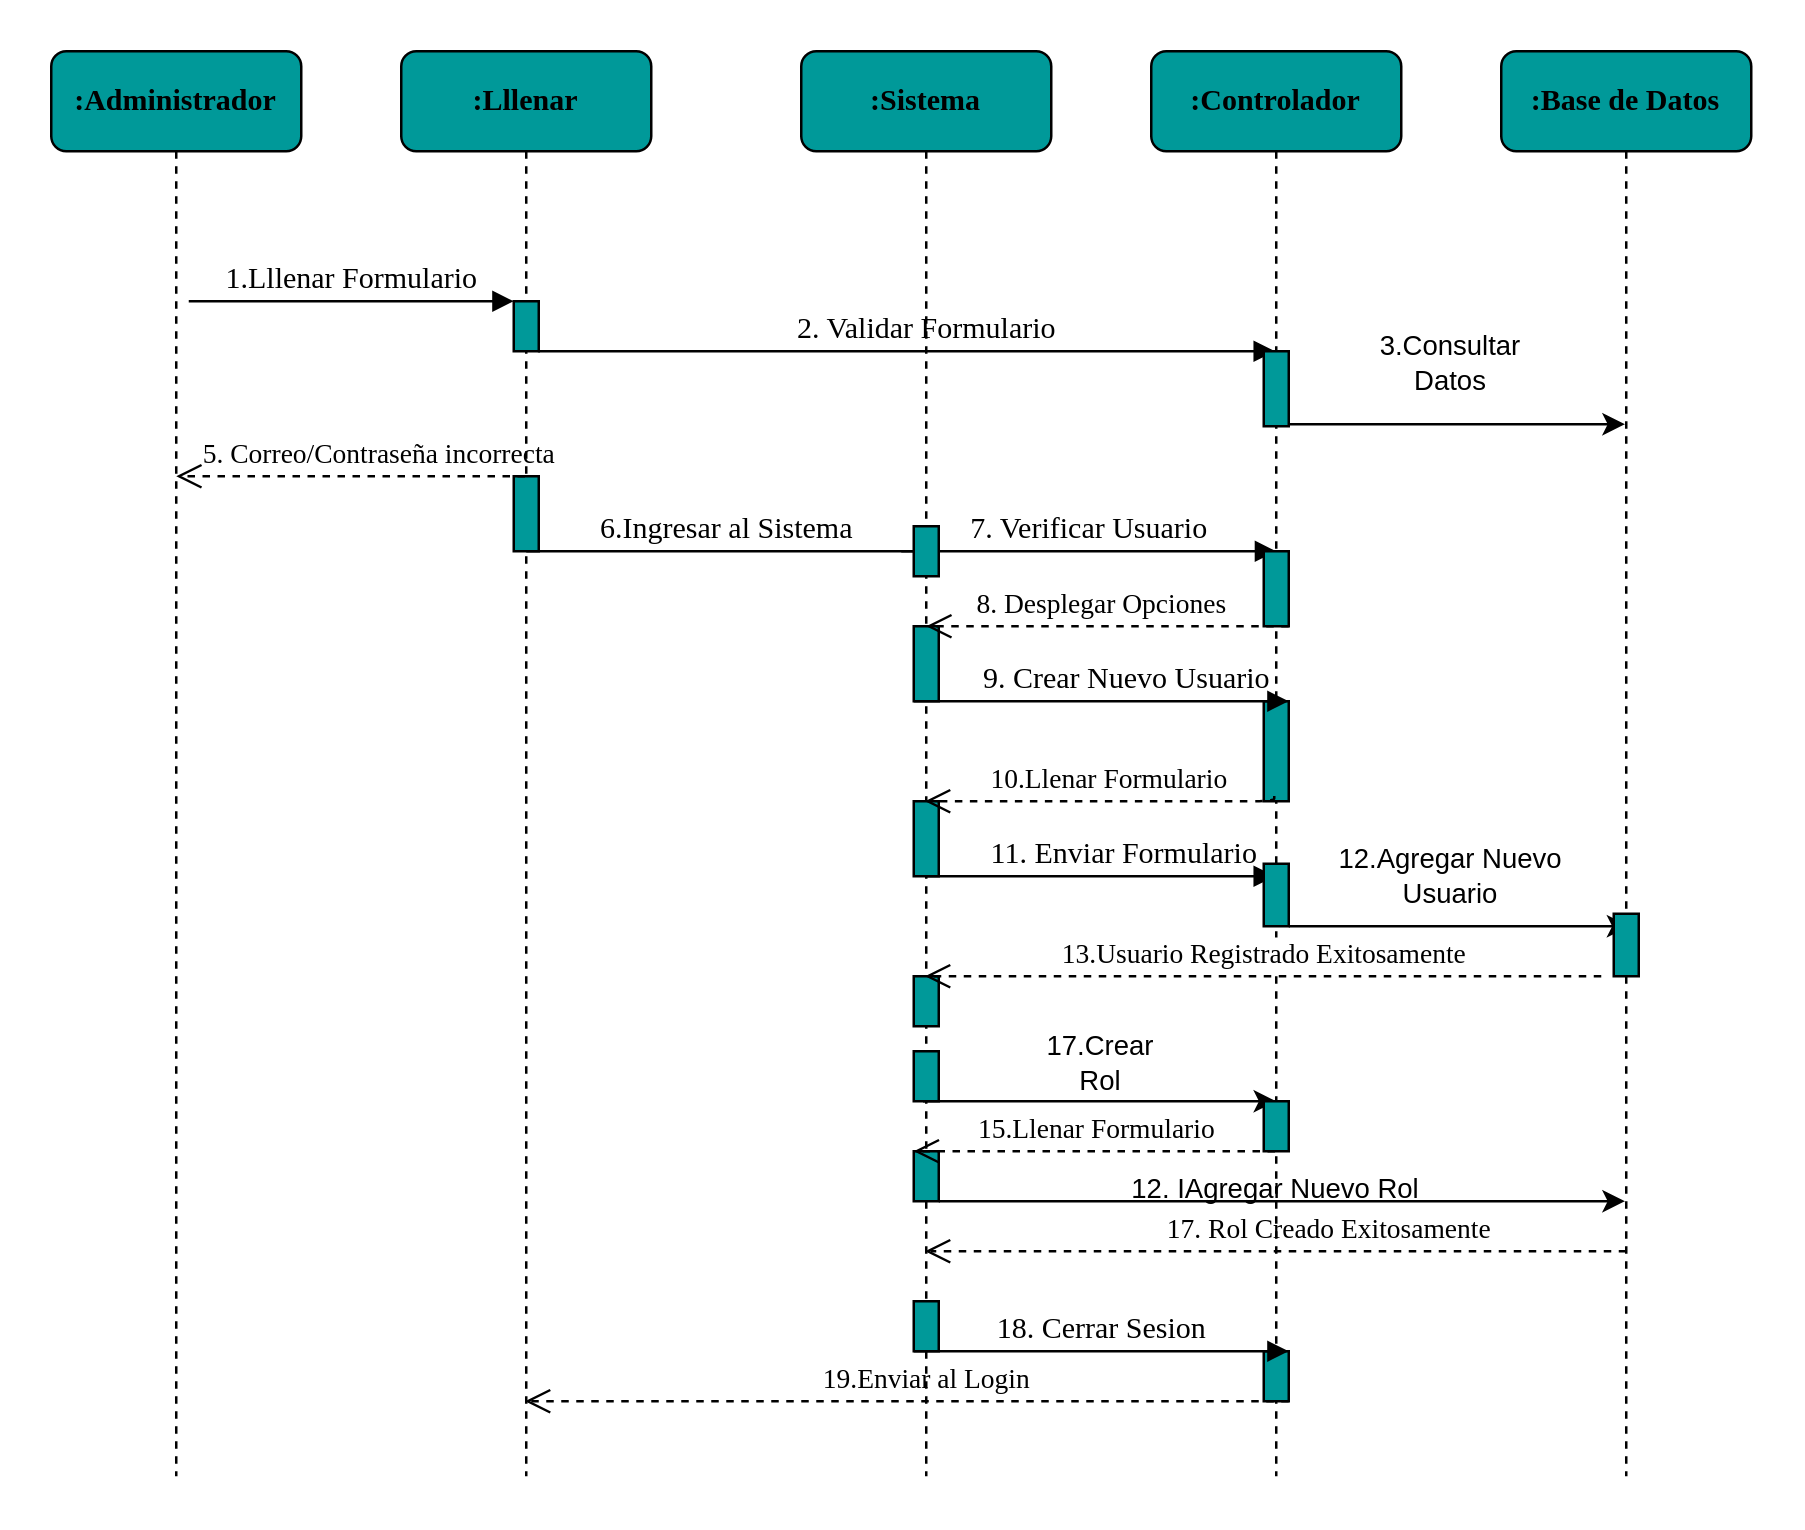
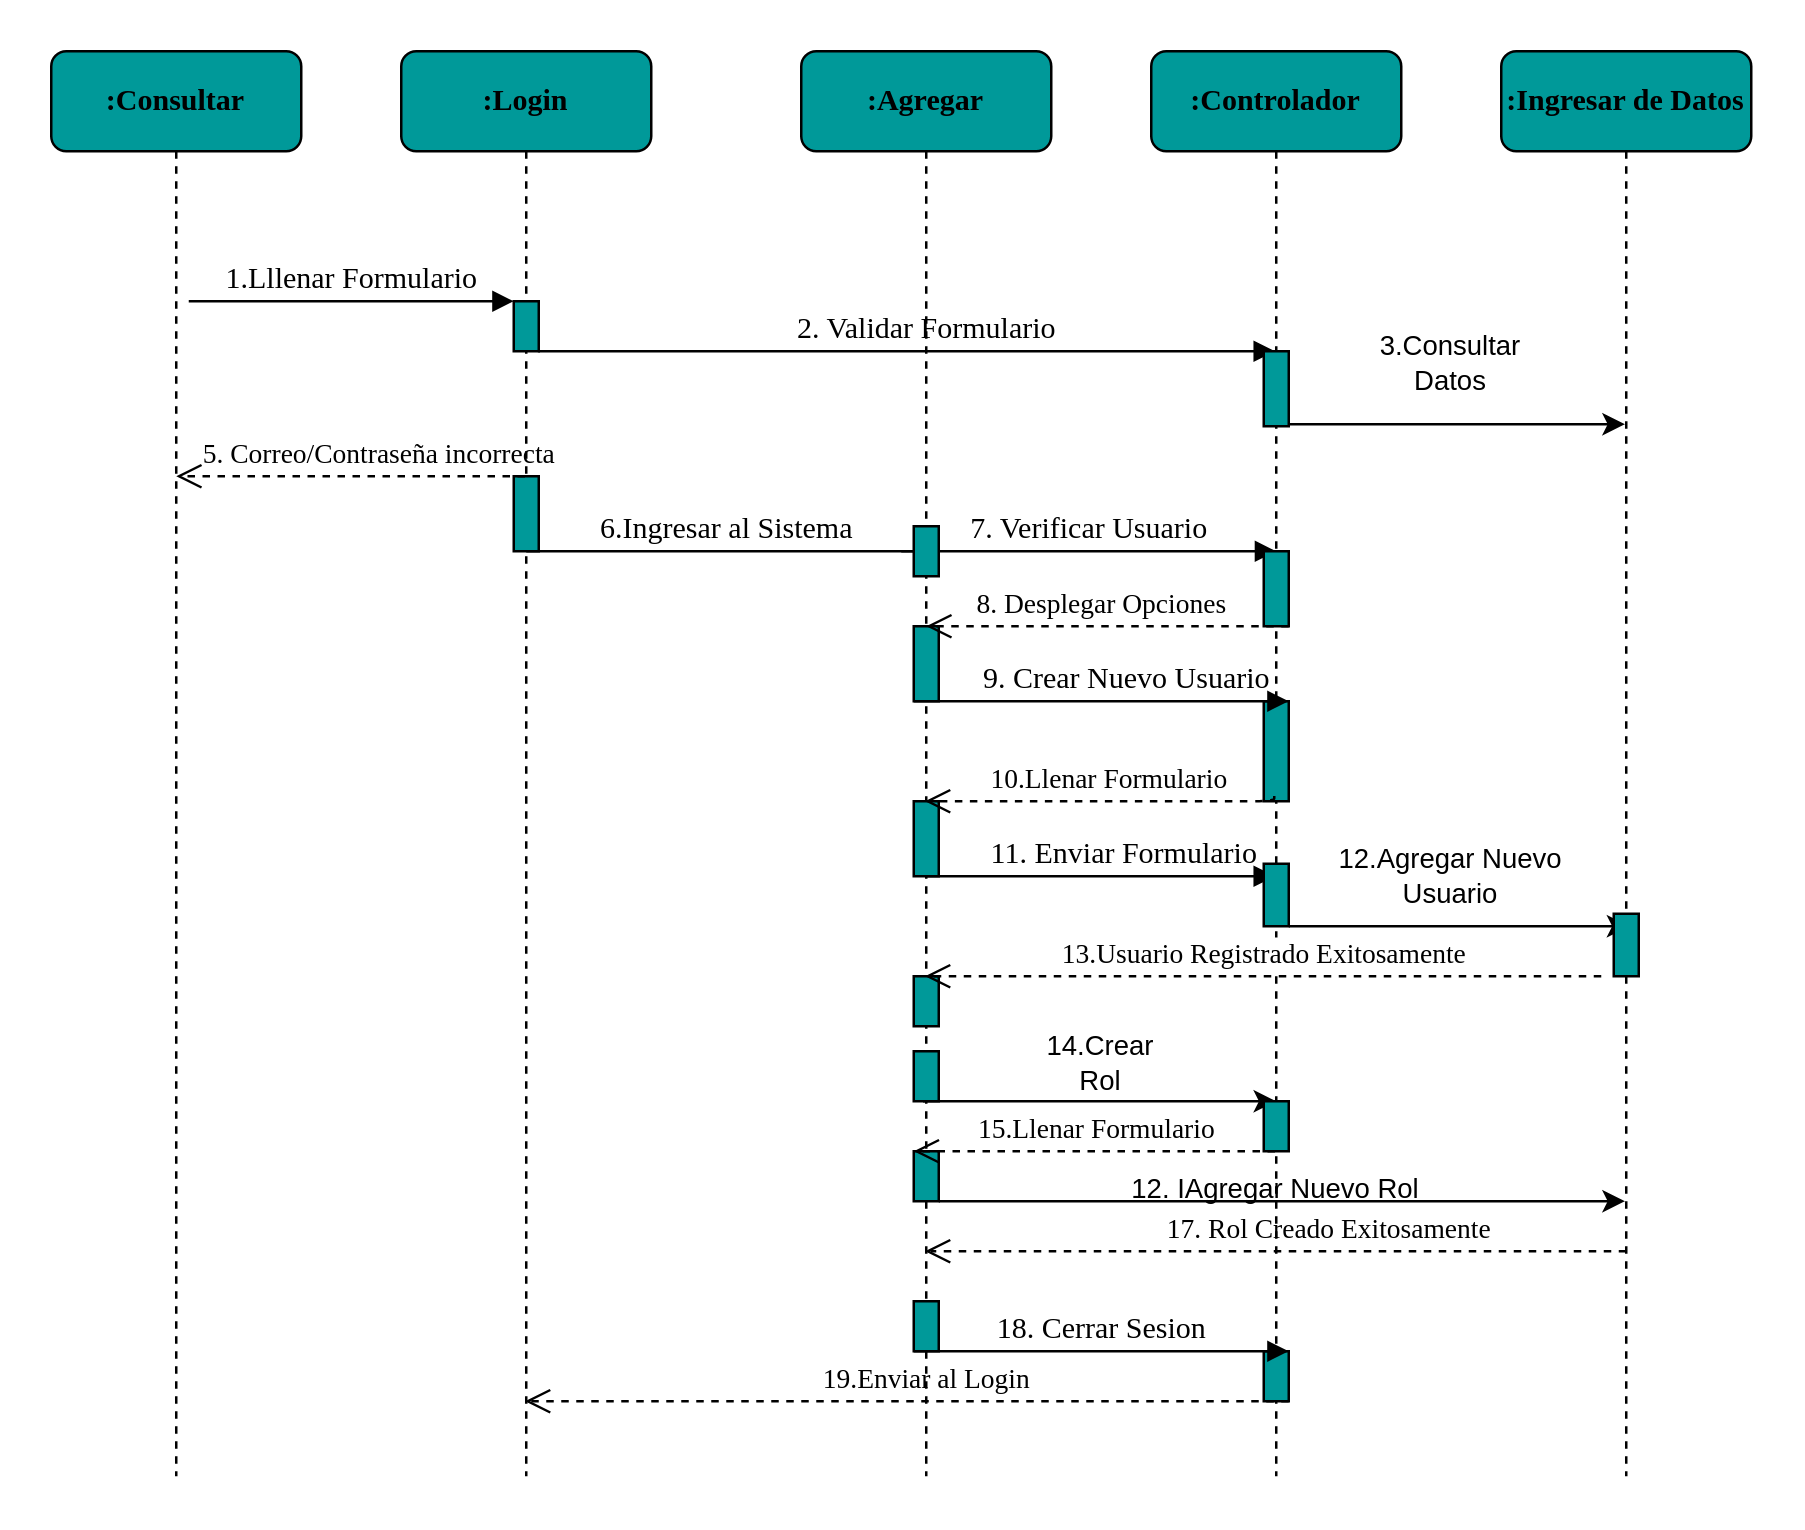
(176, 101) -> (176, 101)
(526, 101) -> (526, 101)
(926, 101) -> (926, 101)
(1626, 101) -> (1626, 101)
(1101, 1064) -> (1101, 1064)
